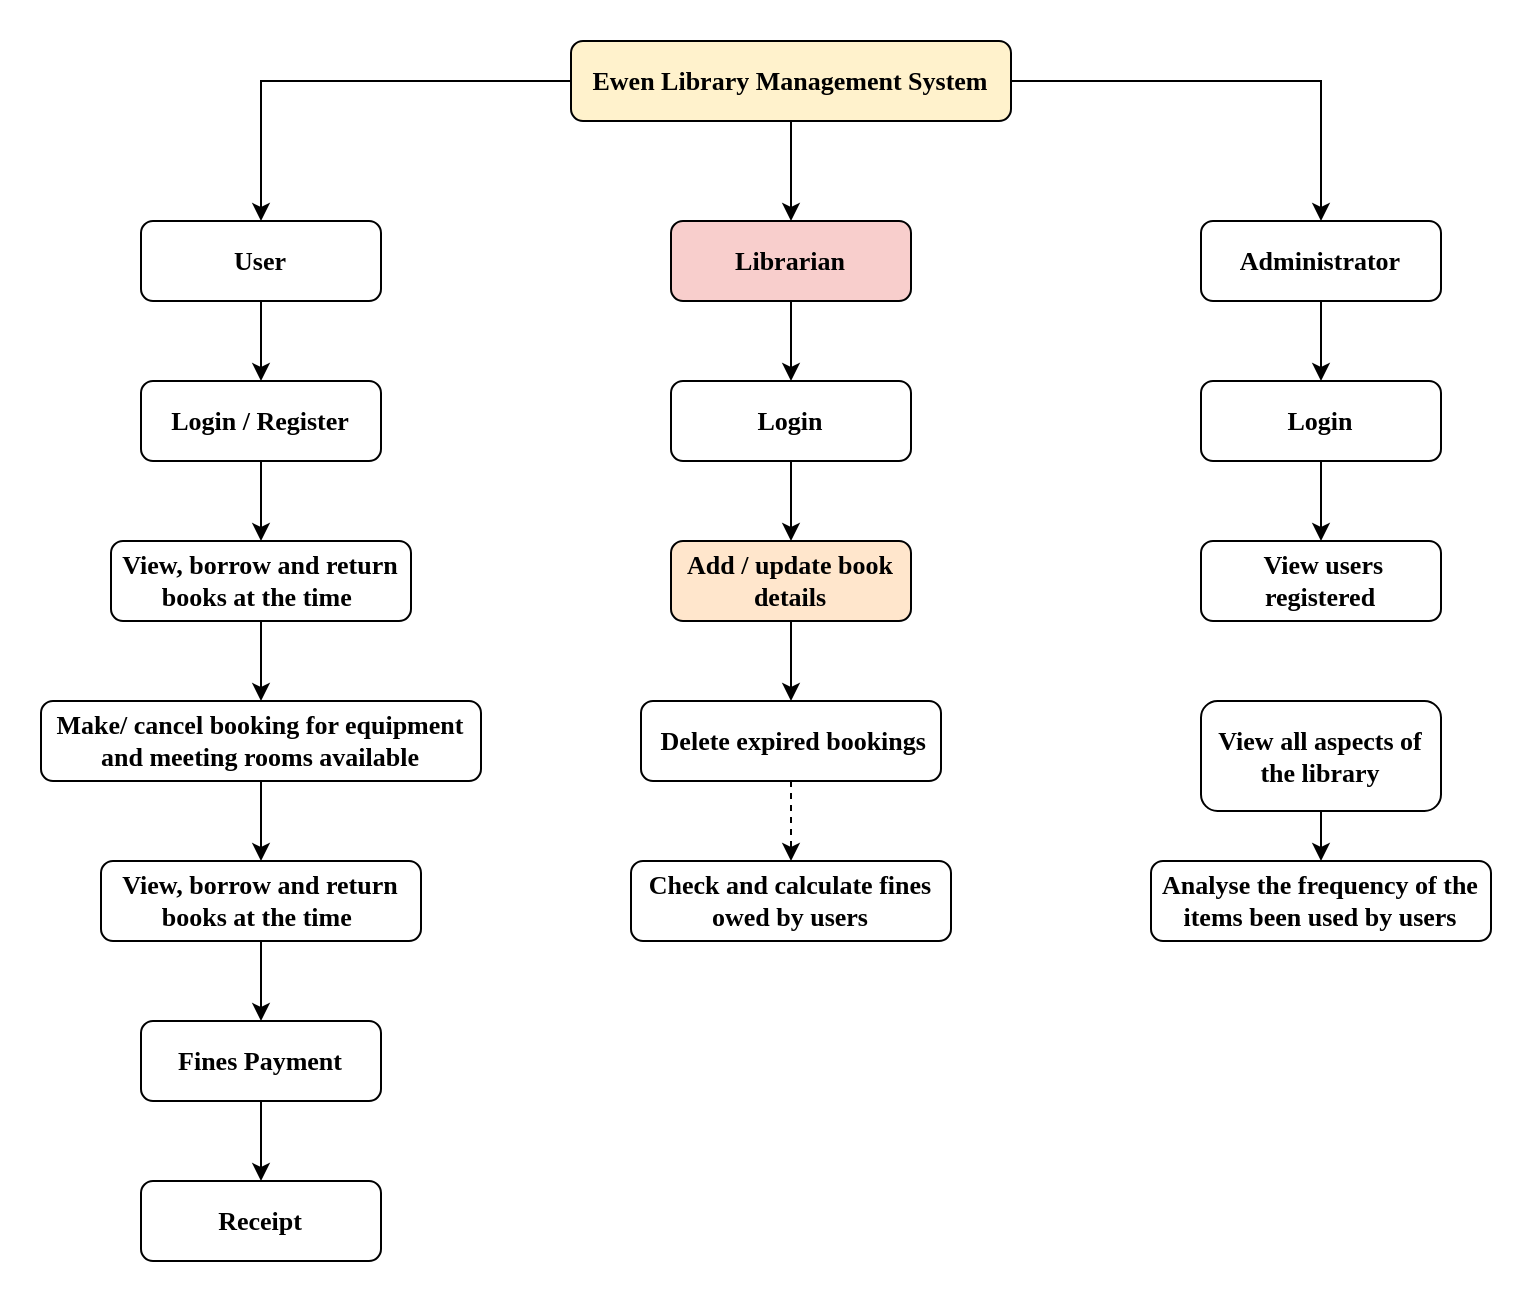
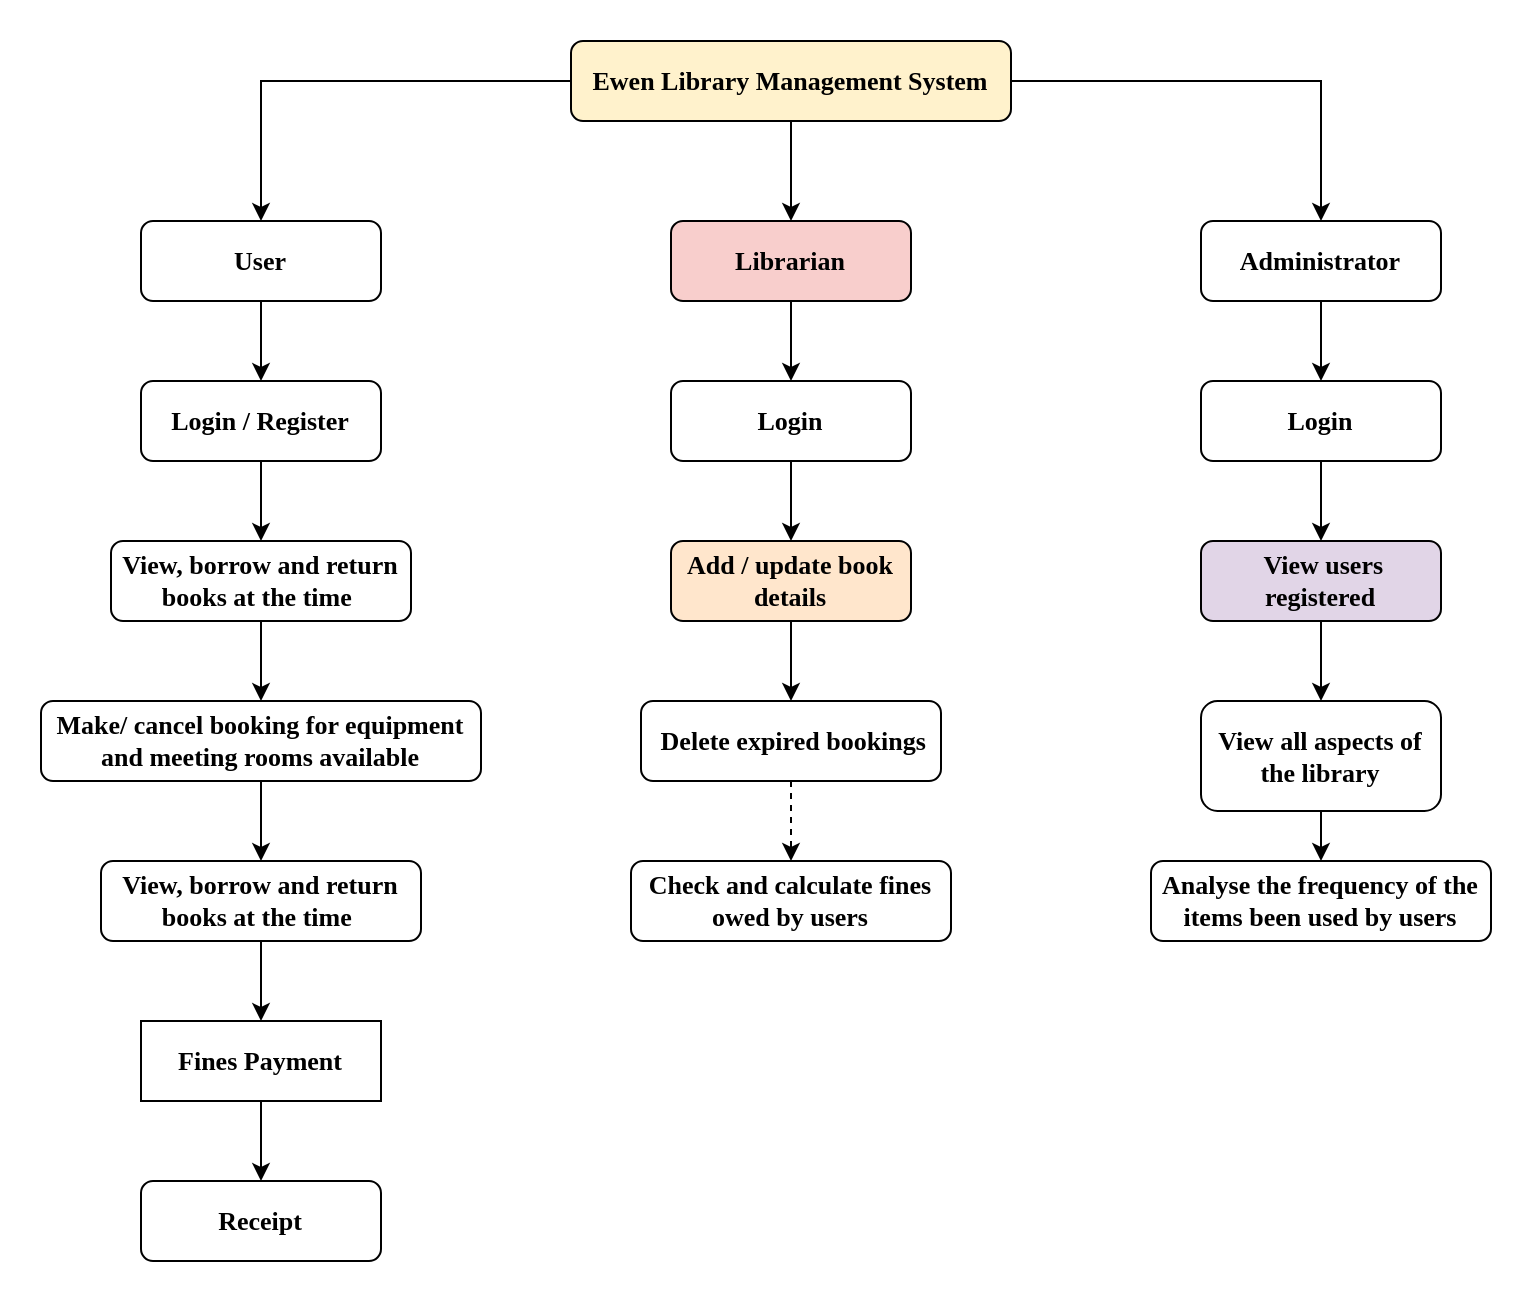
(1321, 581) -> (1321, 581)
none -> (1321, 654)
(261, 1061) -> (261, 1061)
